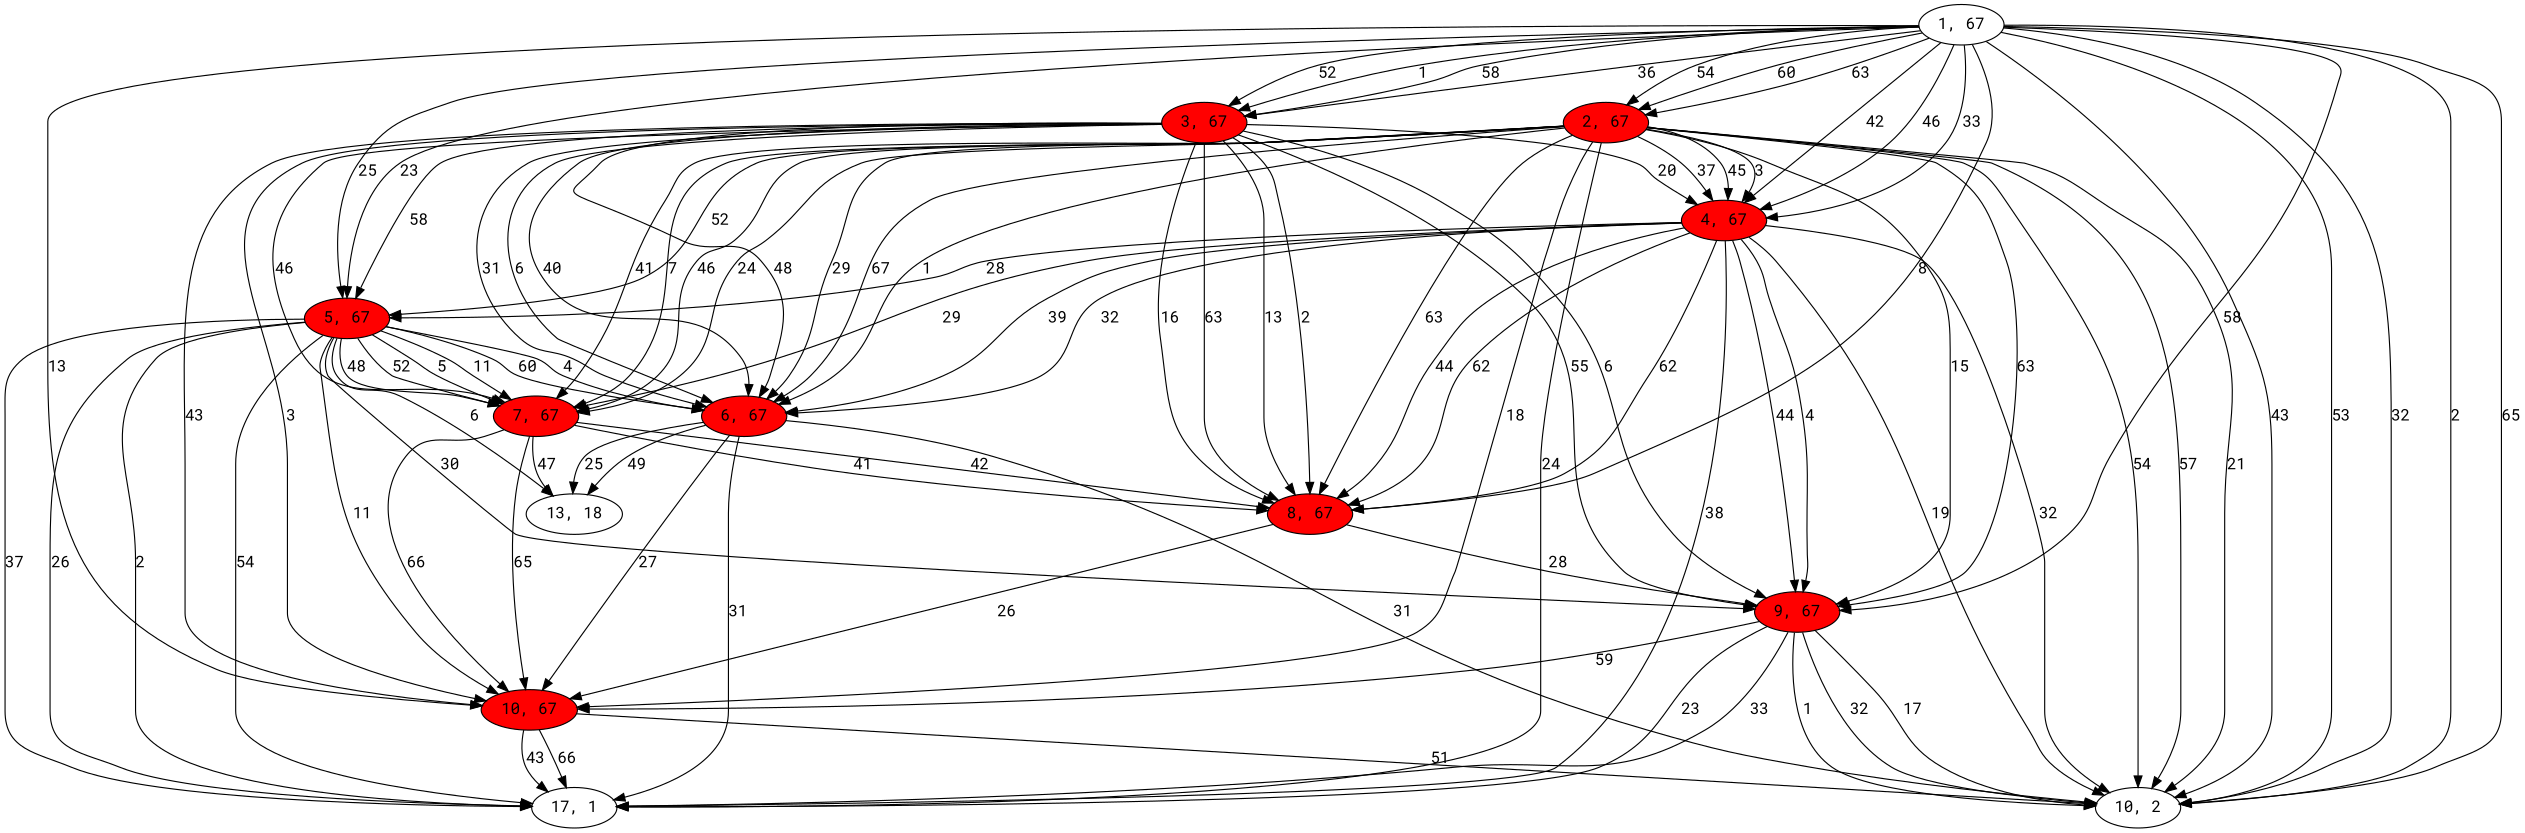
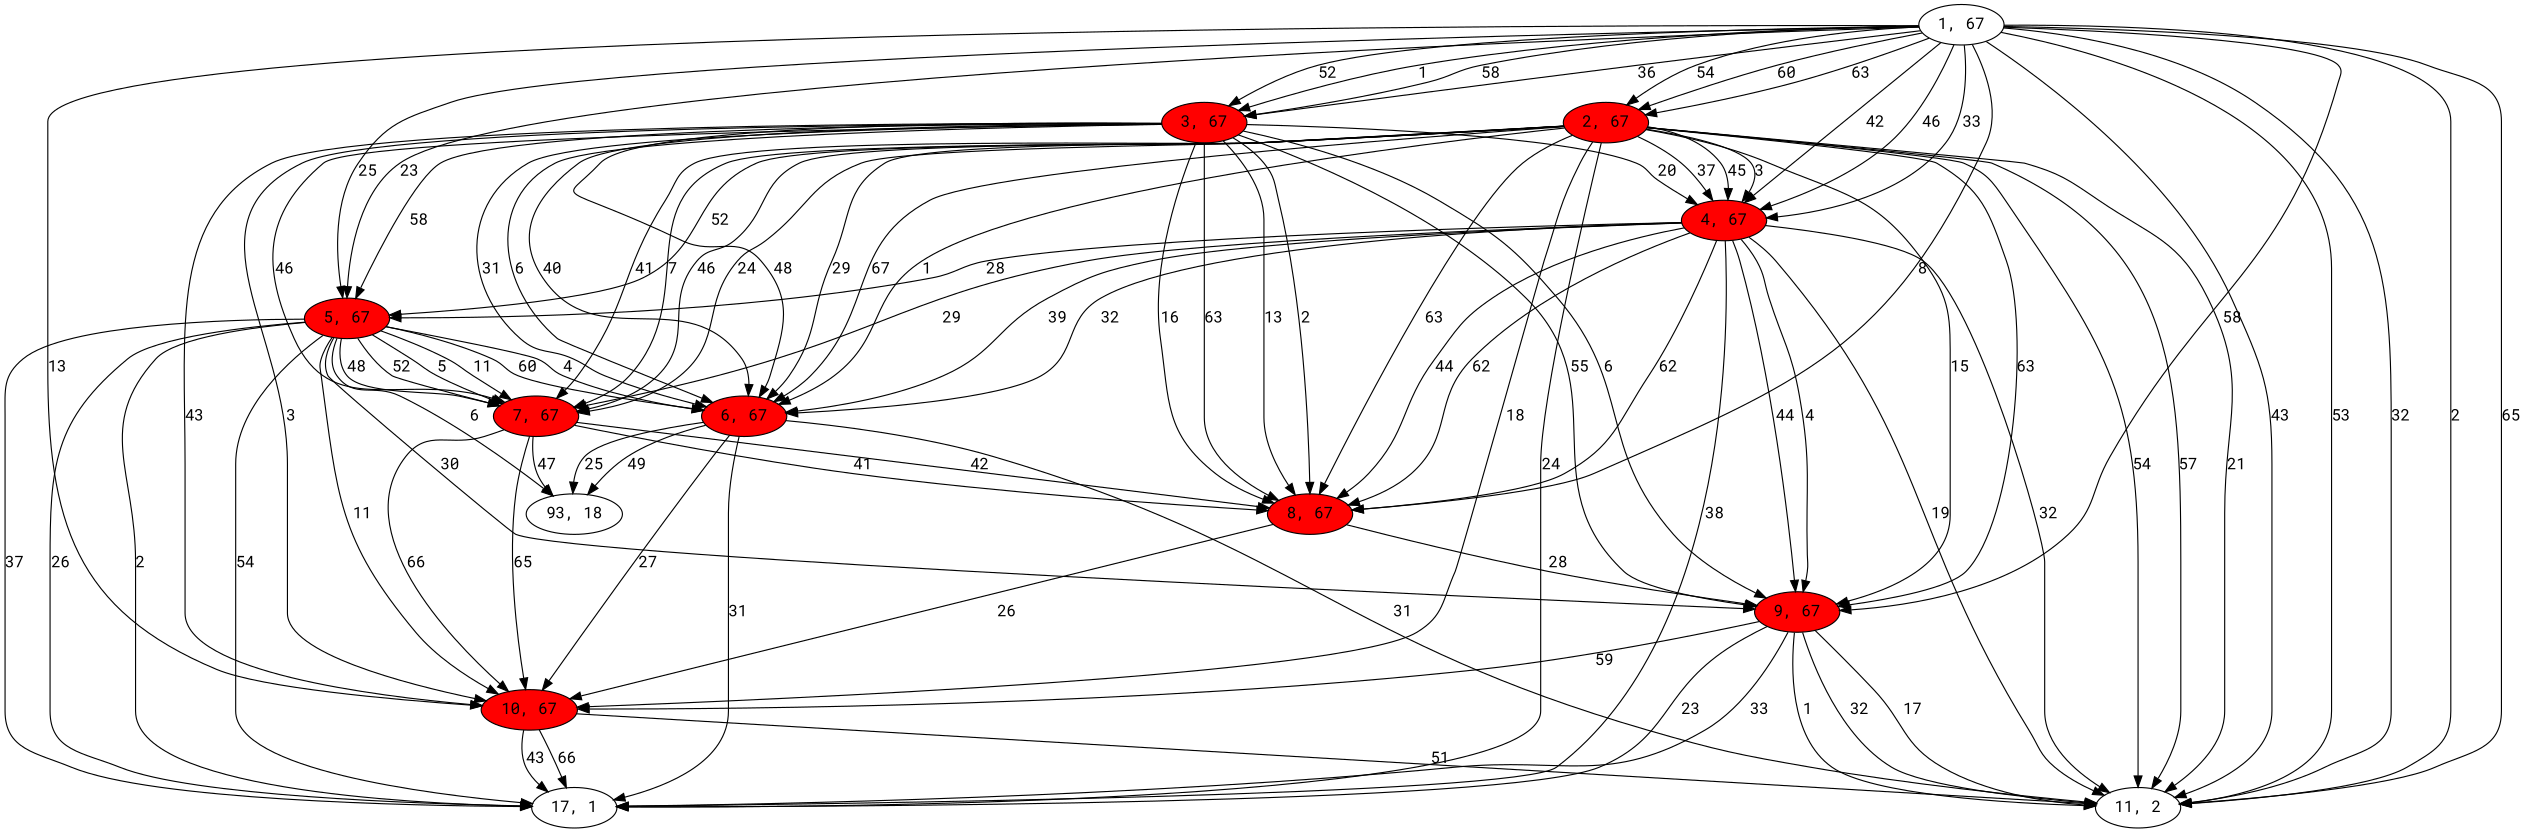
(574, 514) -> (574, 514)
(2138, 808) -> (2138, 808)
